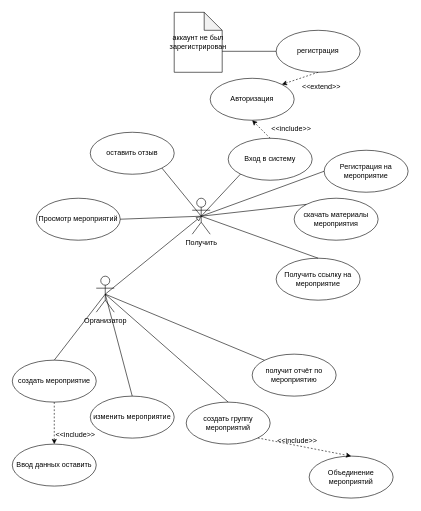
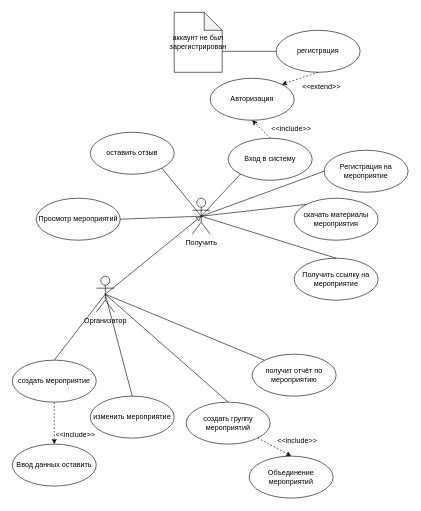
(318, 279) -> (336, 279)
(351, 477) -> (291, 477)
